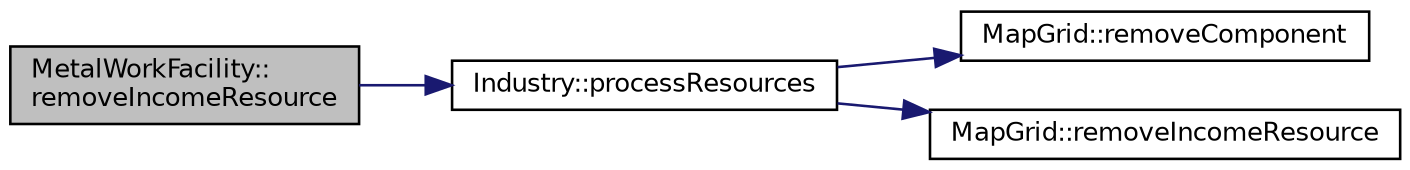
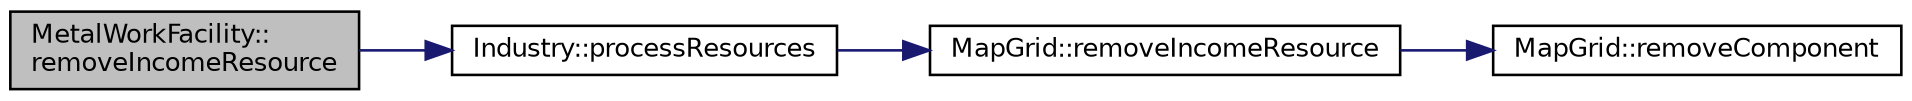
(886, 62) -> (1433, 50)
